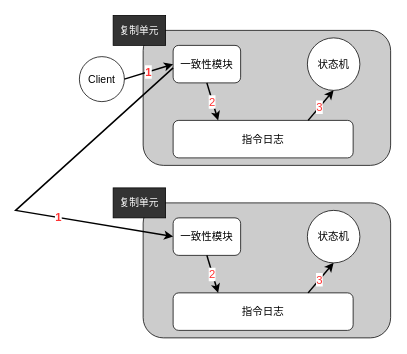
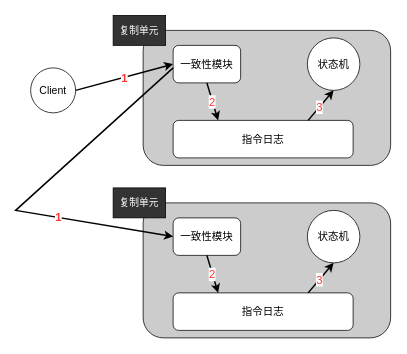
(102, 79) -> (53, 90)
